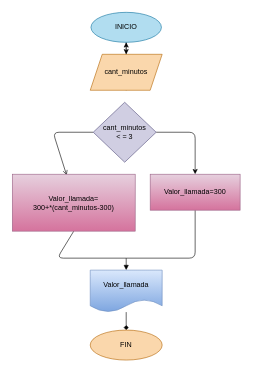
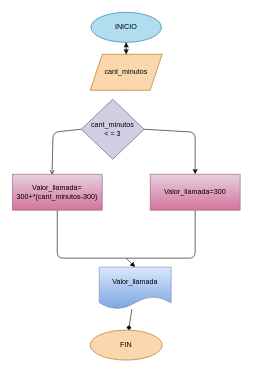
(125, 132) -> (113, 129)
(74, 203) -> (57, 192)
(126, 291) -> (135, 288)
